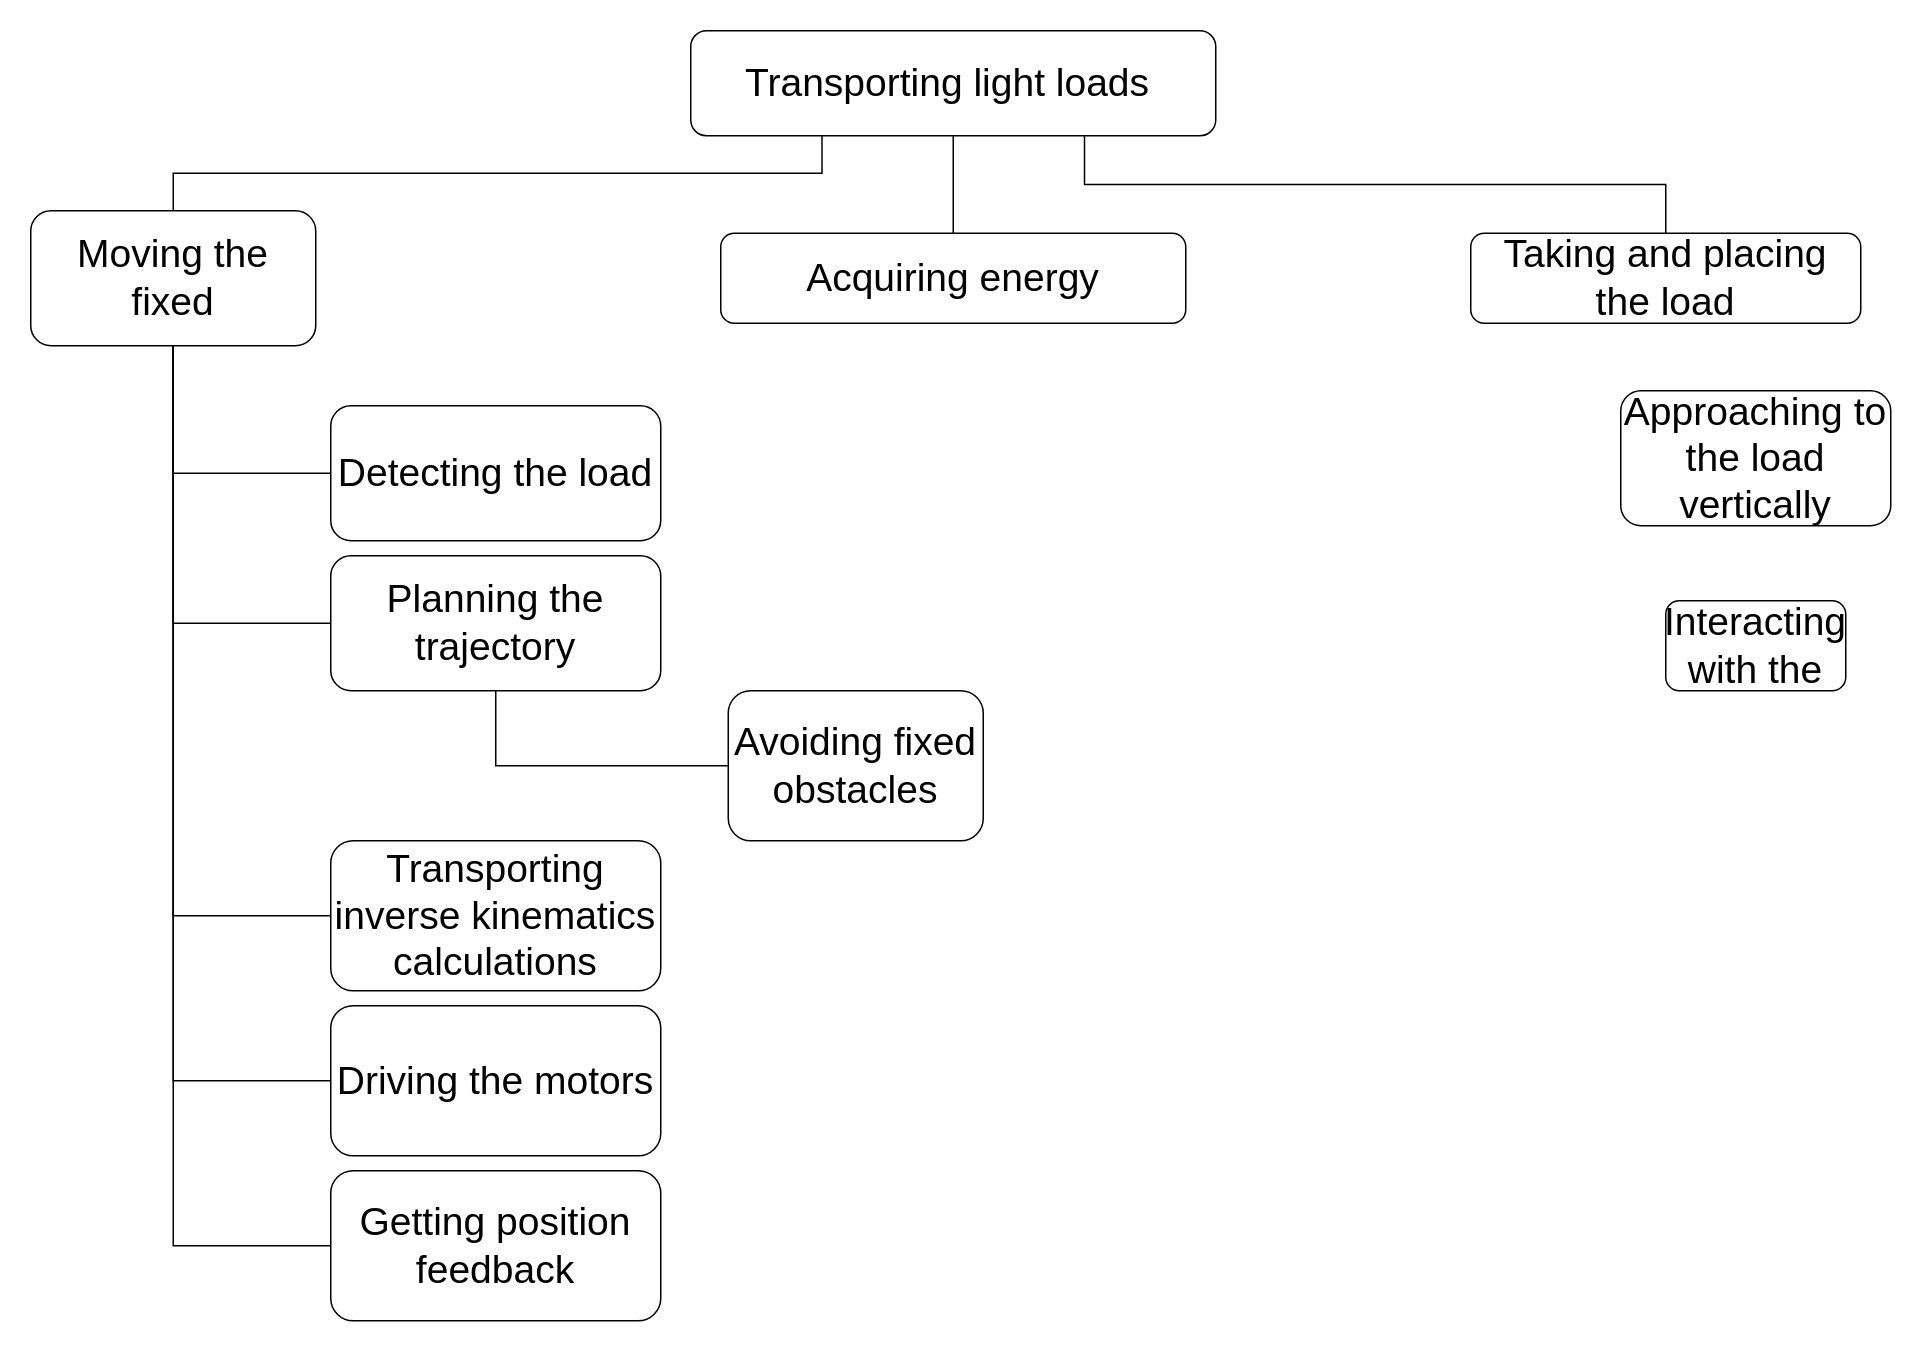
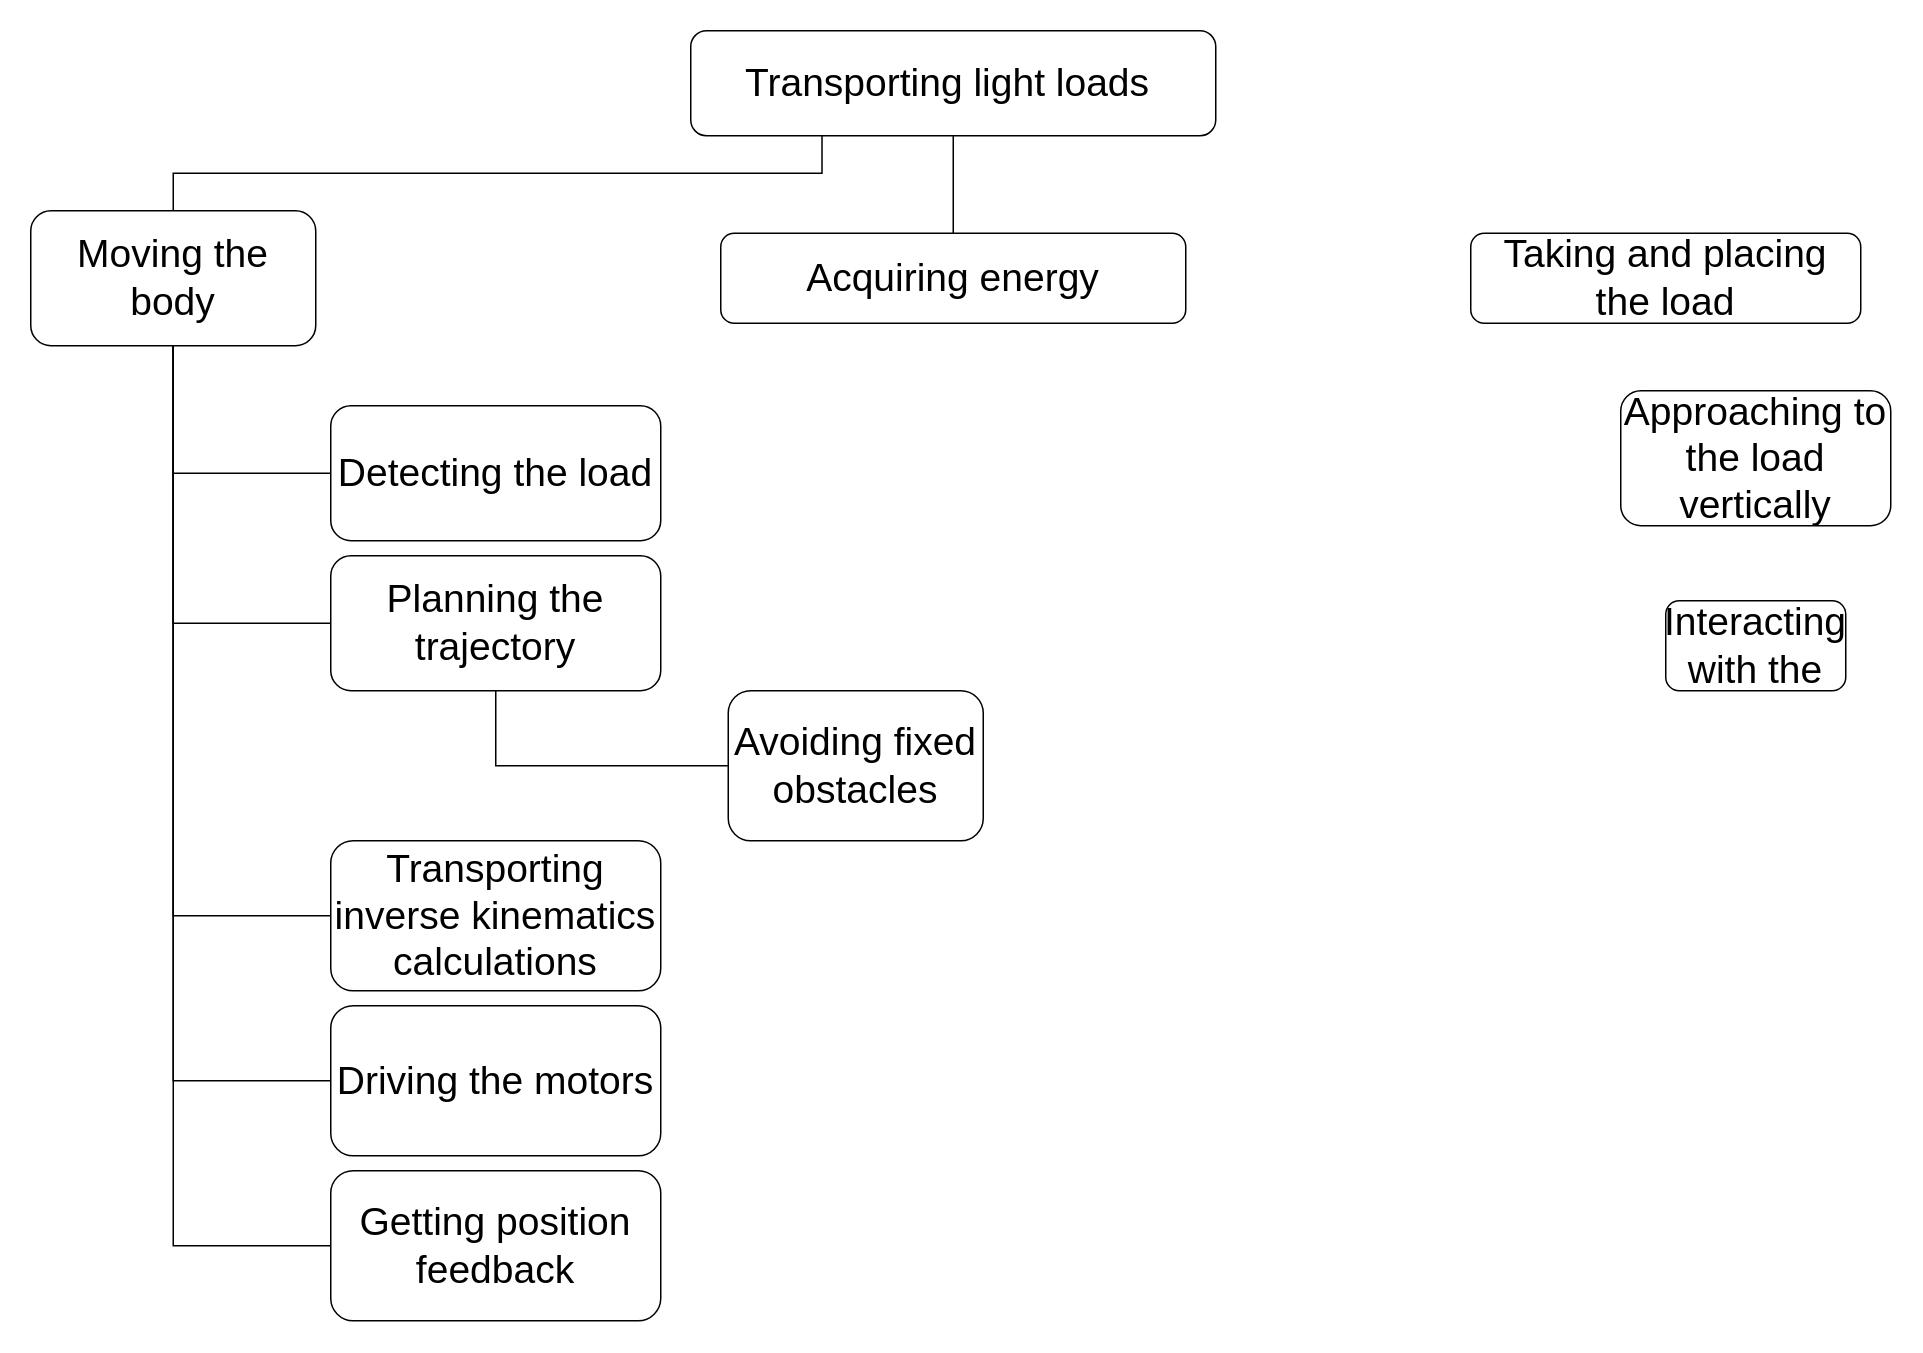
(1375, 185) -> none
(173, 278) -> (173, 278)
